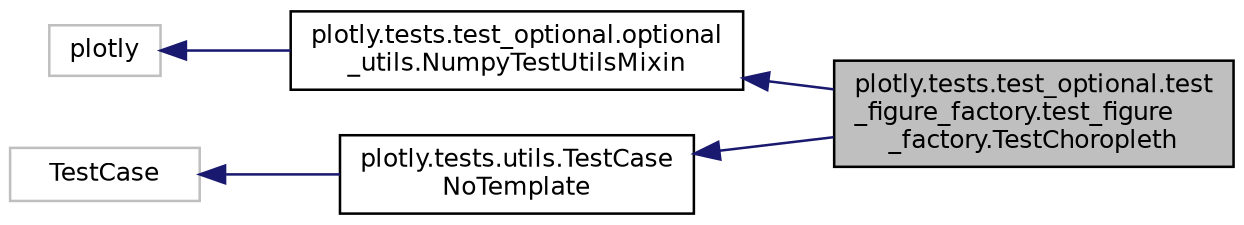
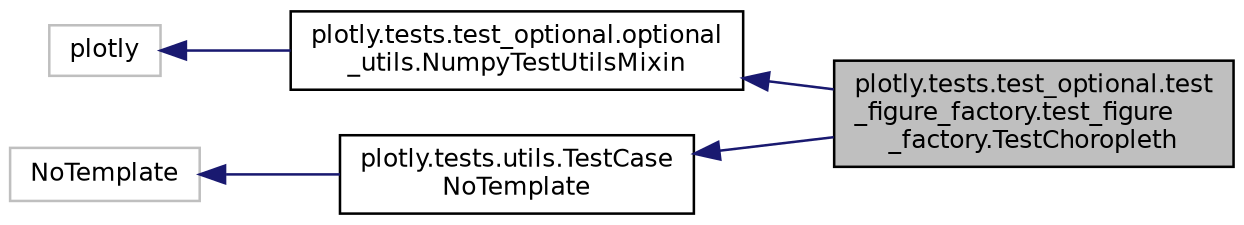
(105, 174) -> (105, 174)
